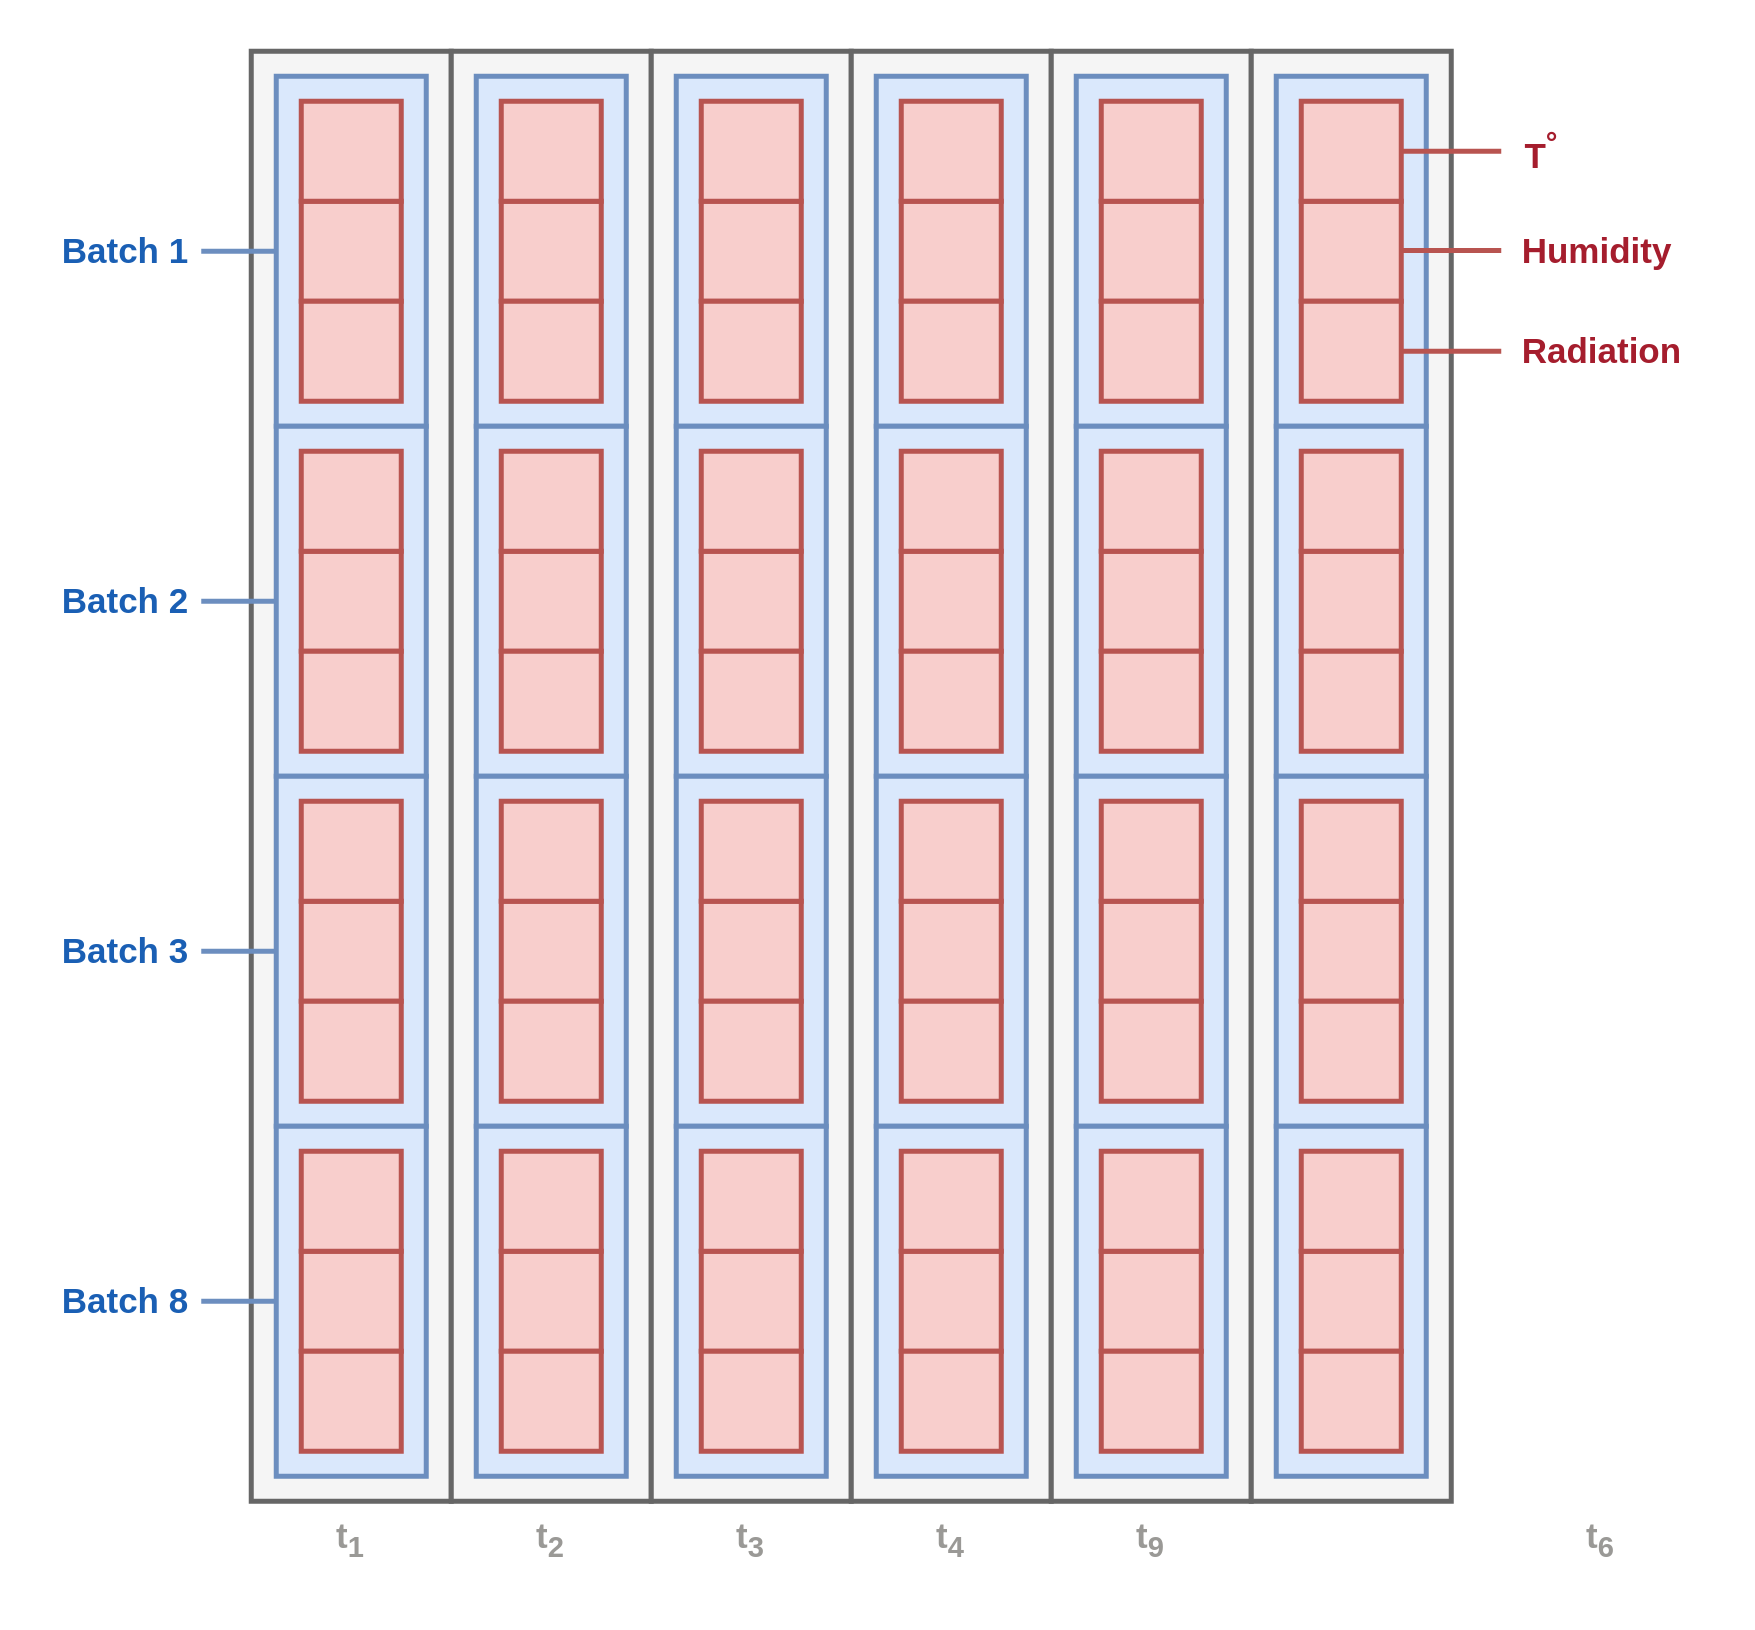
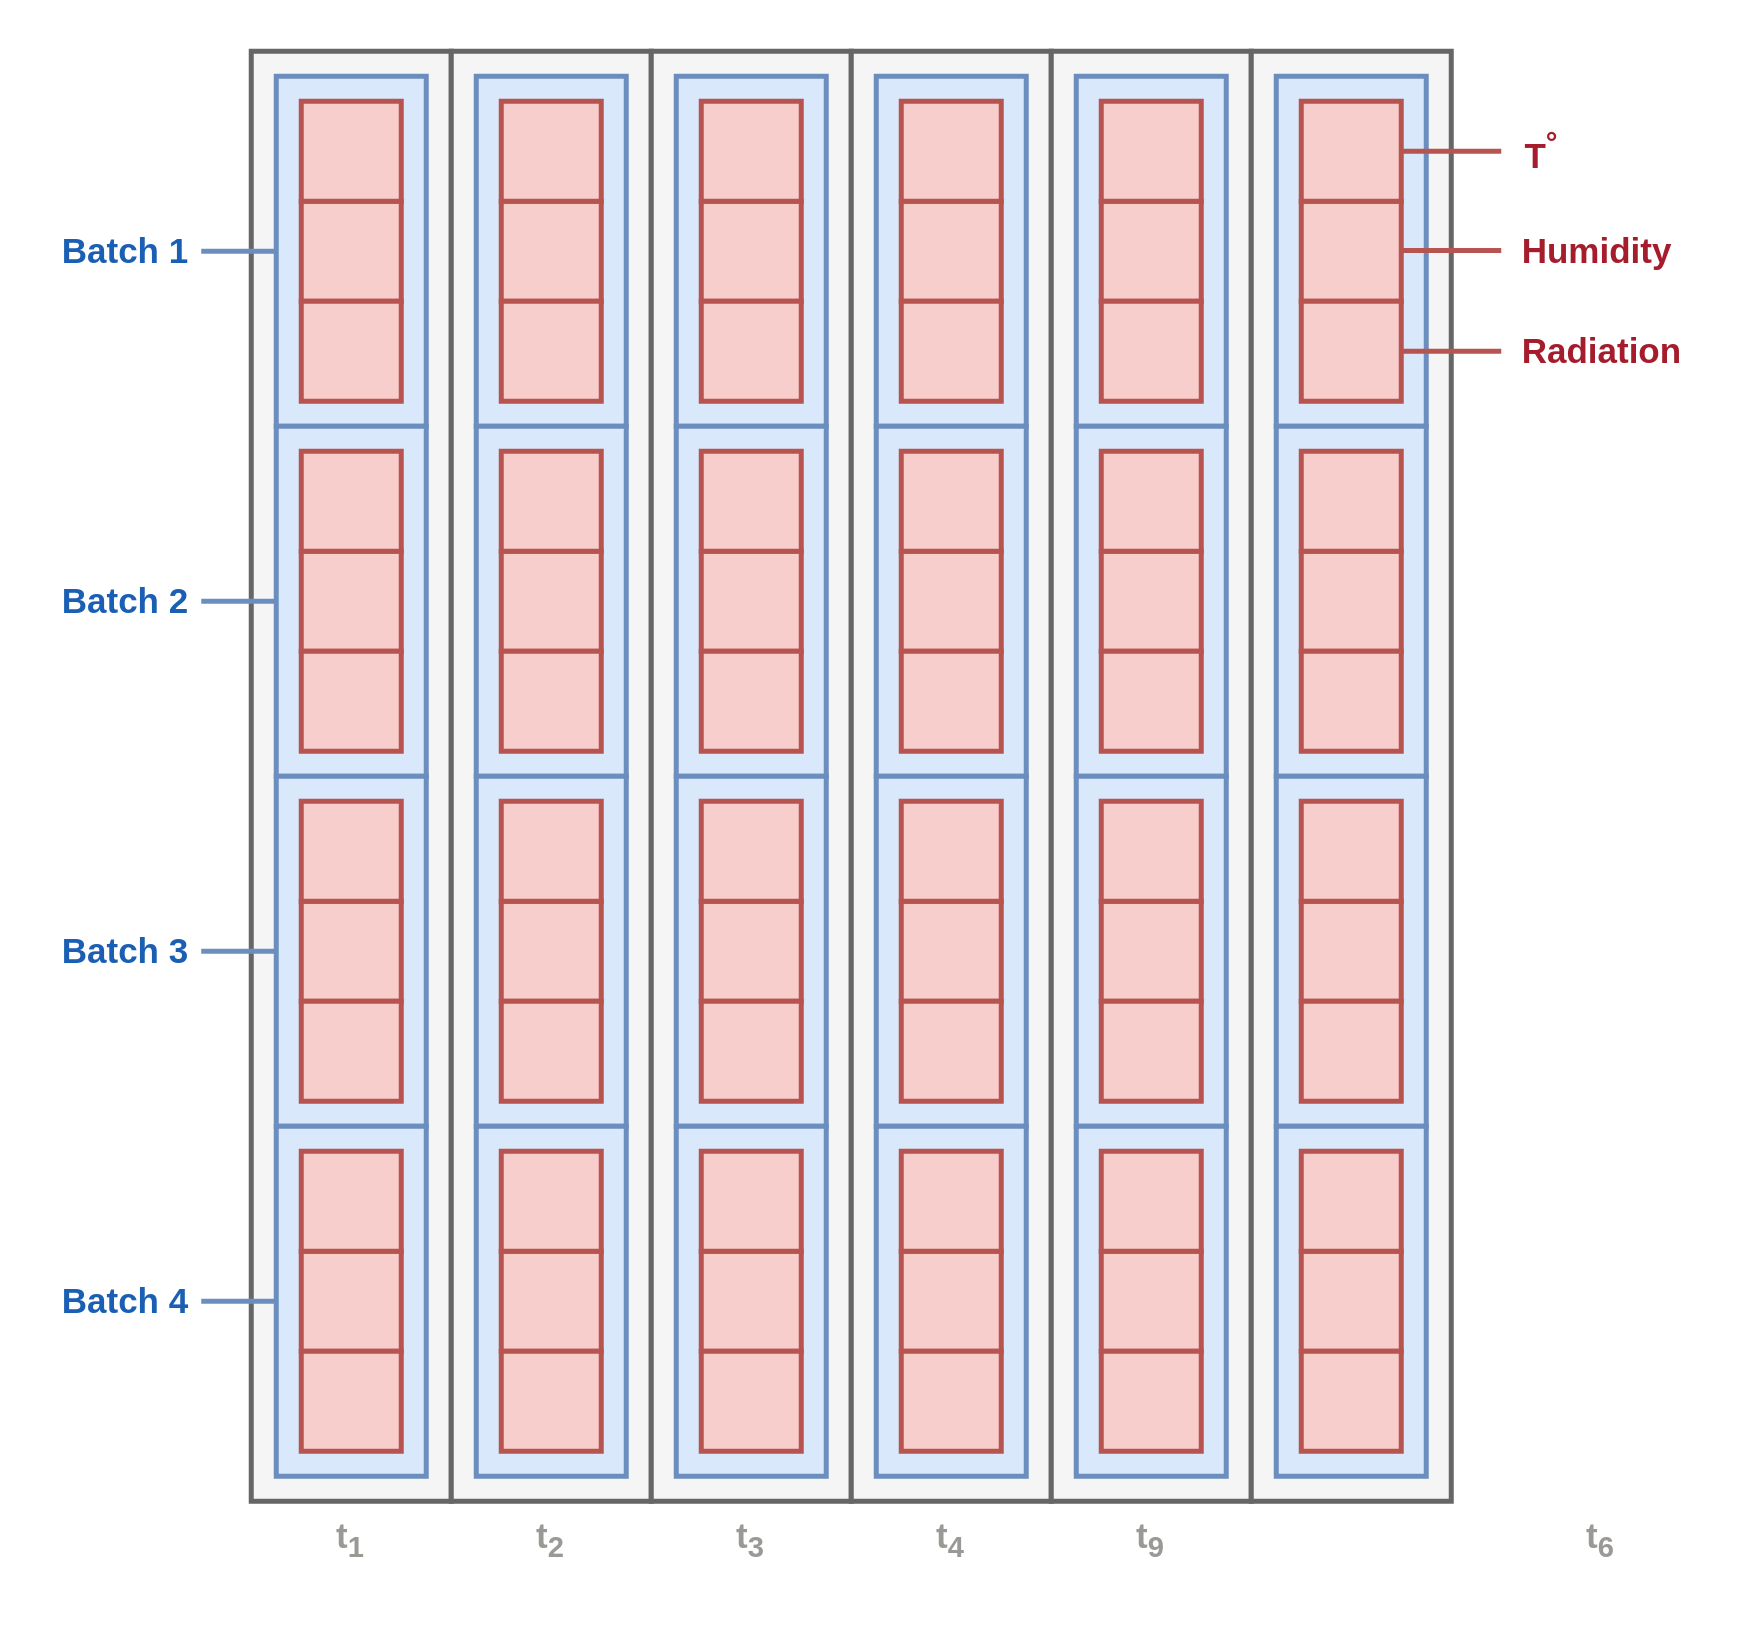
(126, 1301) -> (126, 1301)
